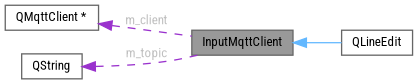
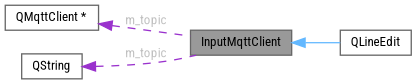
(145, 21) -> (145, 21)
